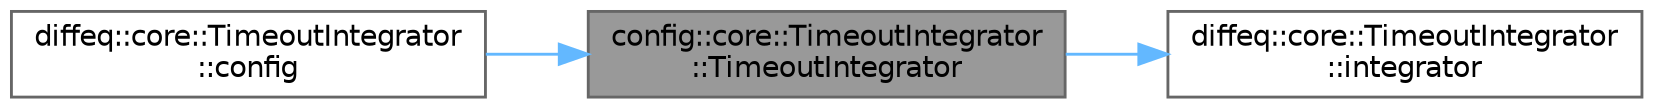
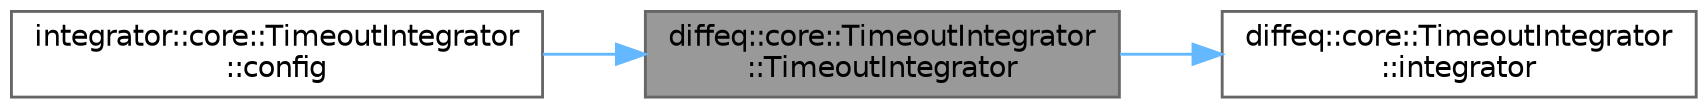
(248, 54) -> (277, 54)
(827, 54) -> (882, 54)
